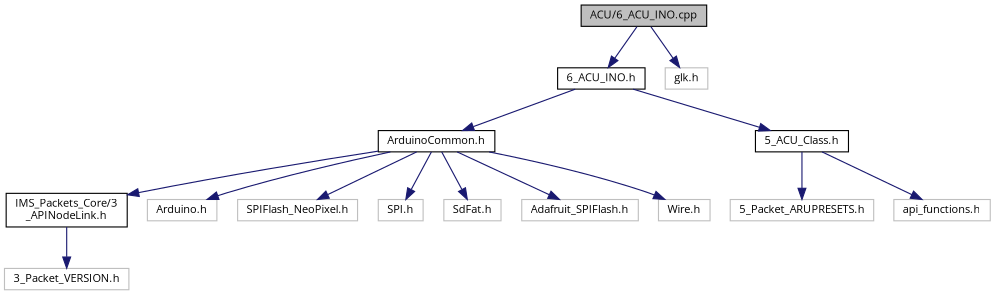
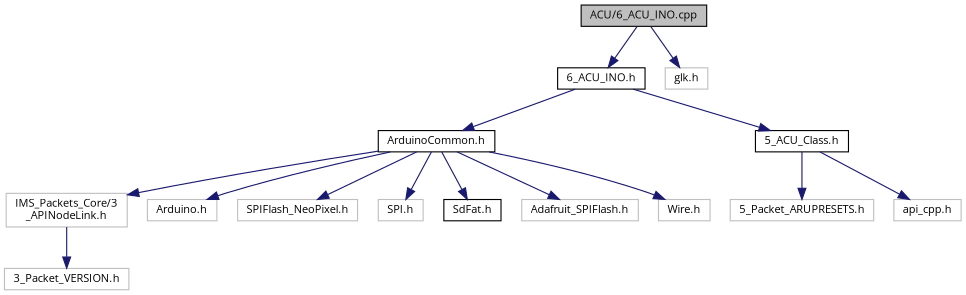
(67, 210) -> (67, 210)
(472, 210) -> (472, 210)
(942, 210) -> (927, 210)
